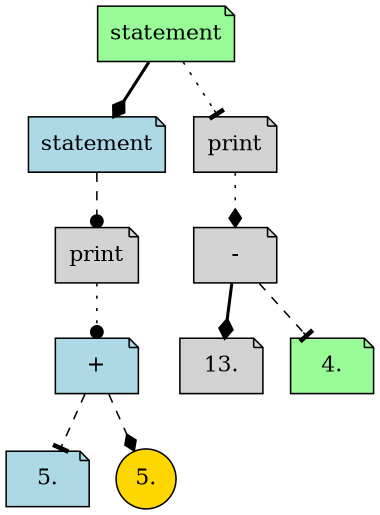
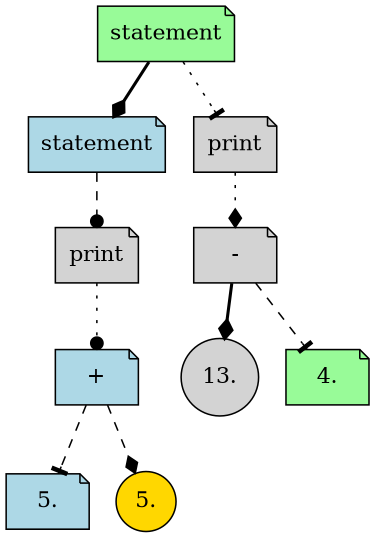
(221, 366) -> (220, 377)
